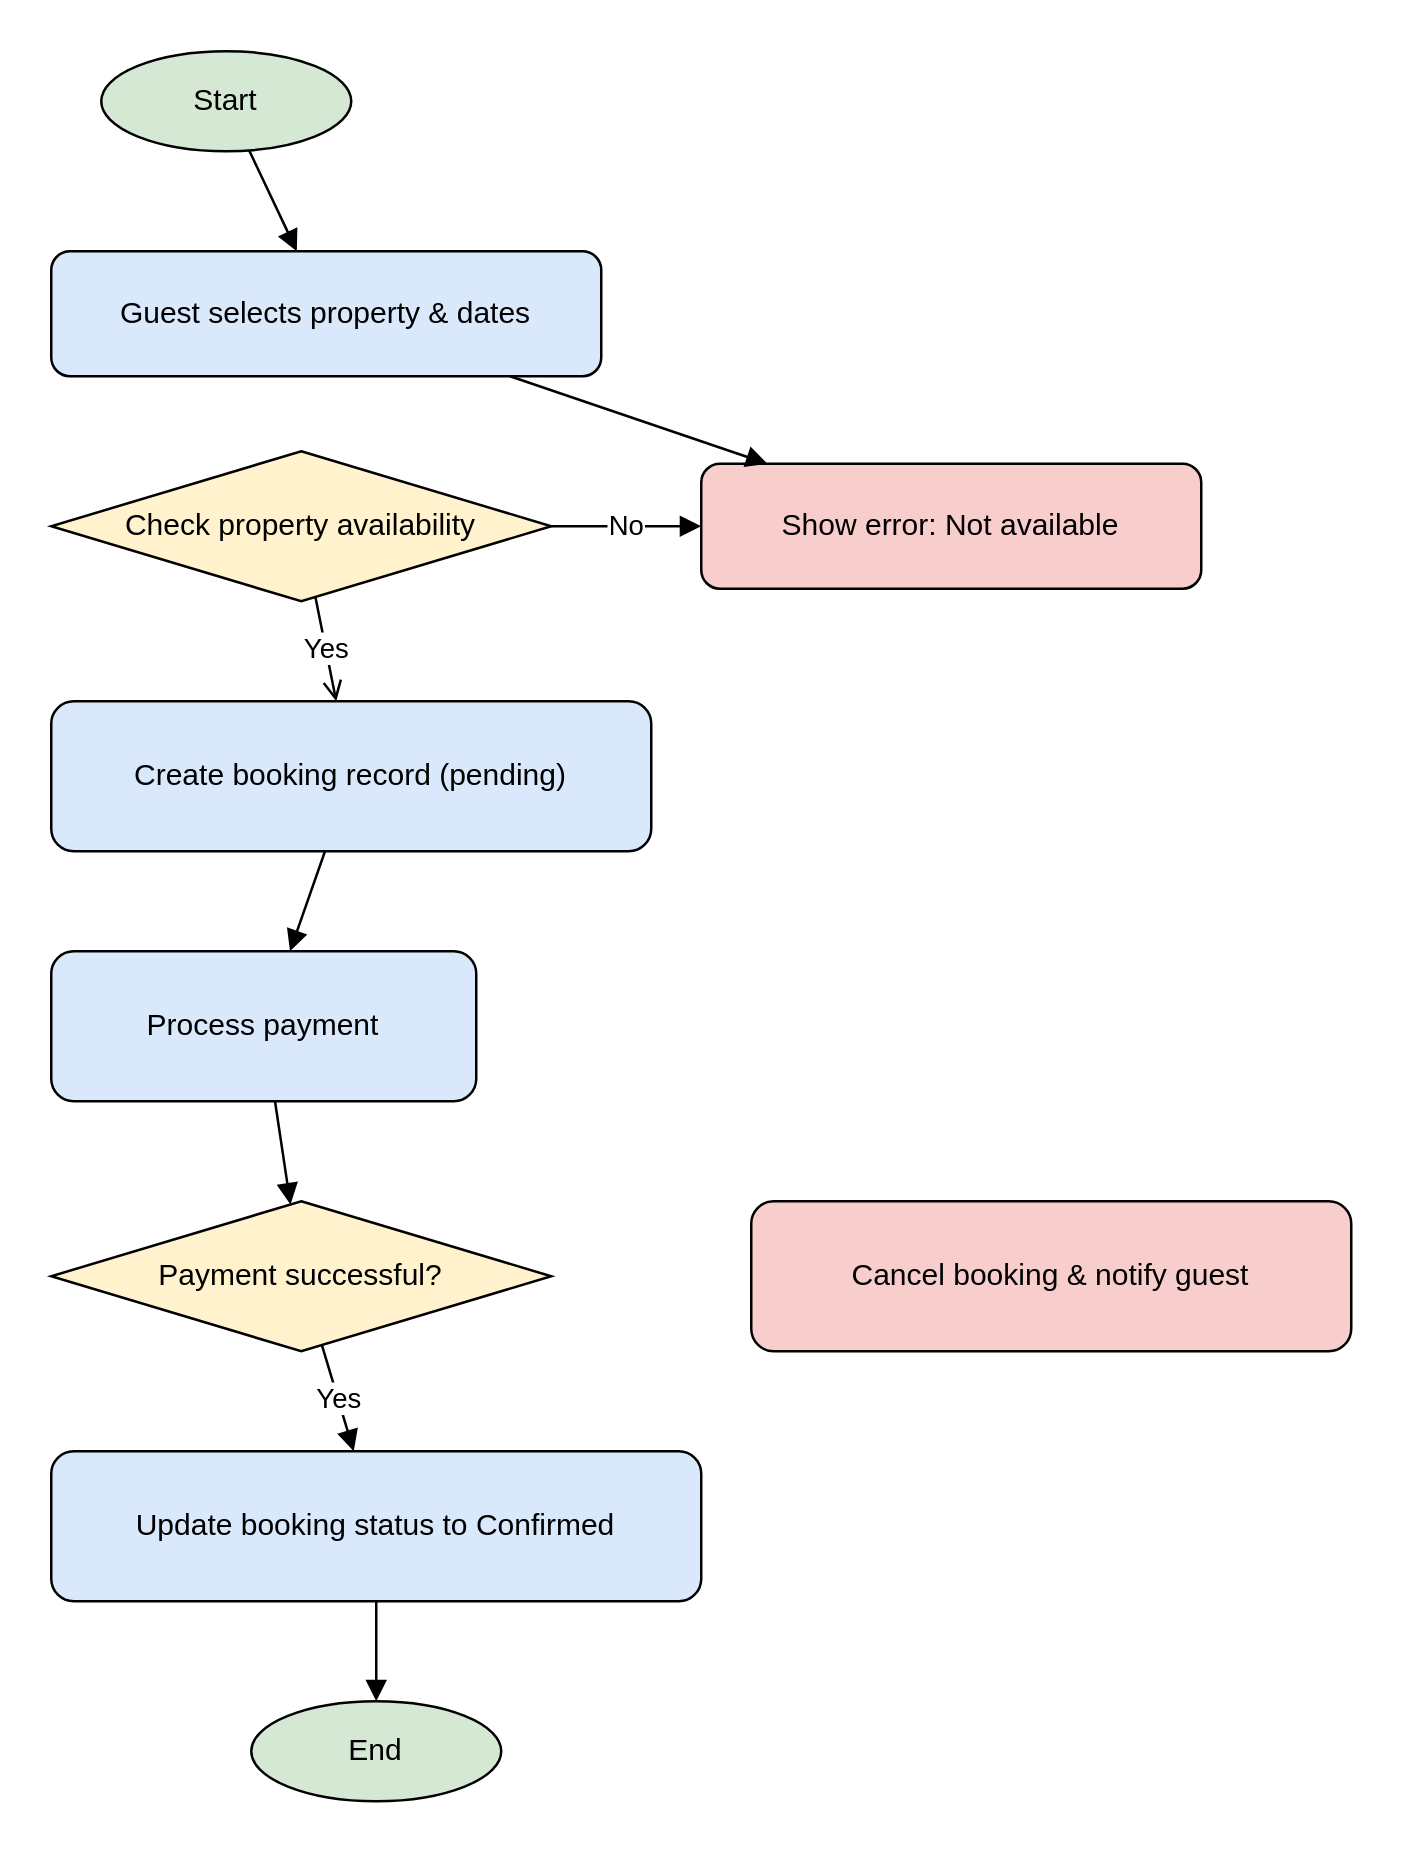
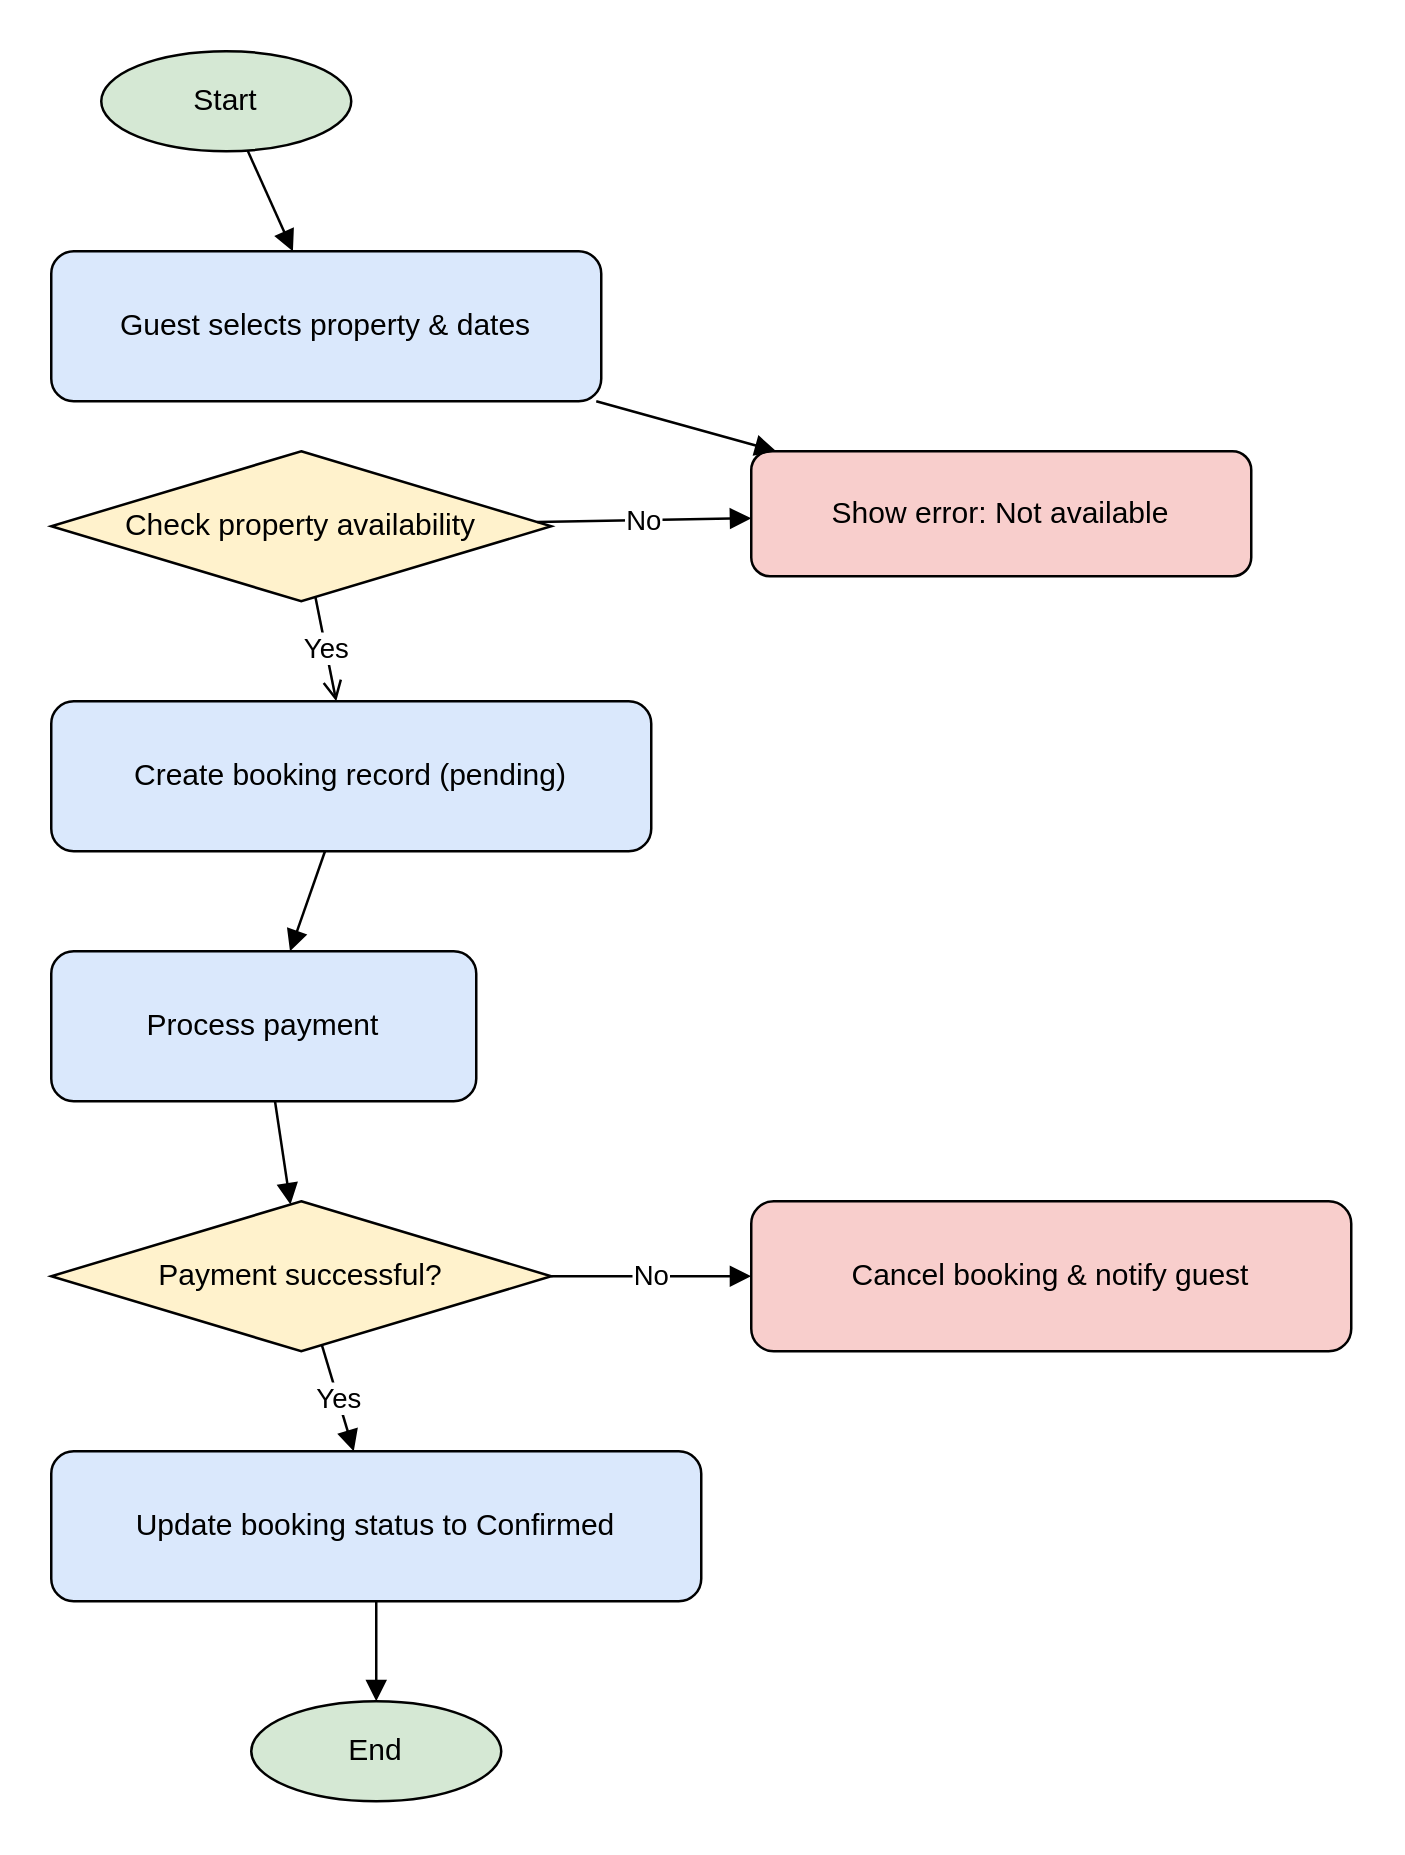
(326, 314) -> (326, 326)
(951, 526) -> (1001, 514)
none -> (641, 1276)
